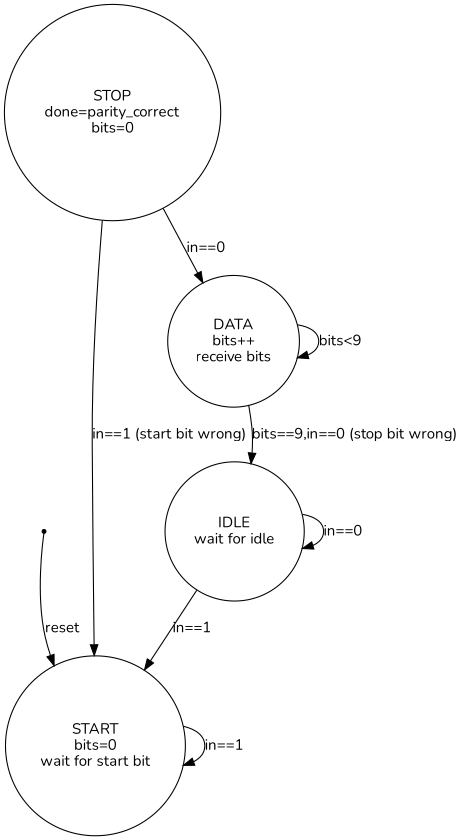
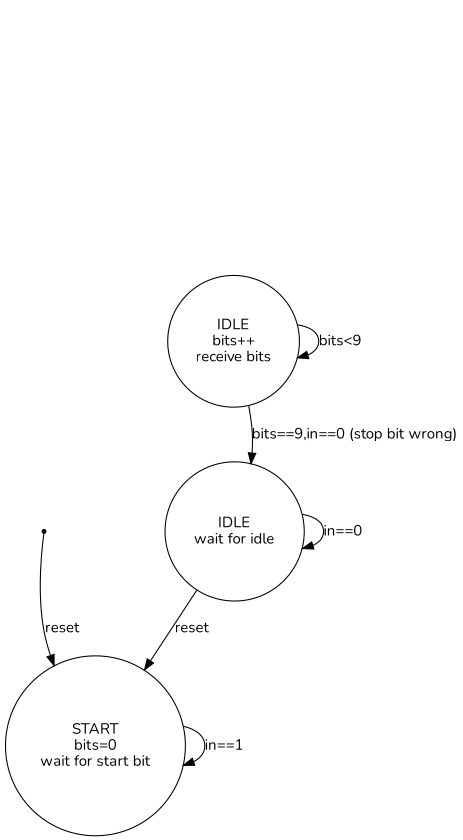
(113, 113) -> none
(234, 341) -> (234, 341)
(192, 628) -> (192, 628)
